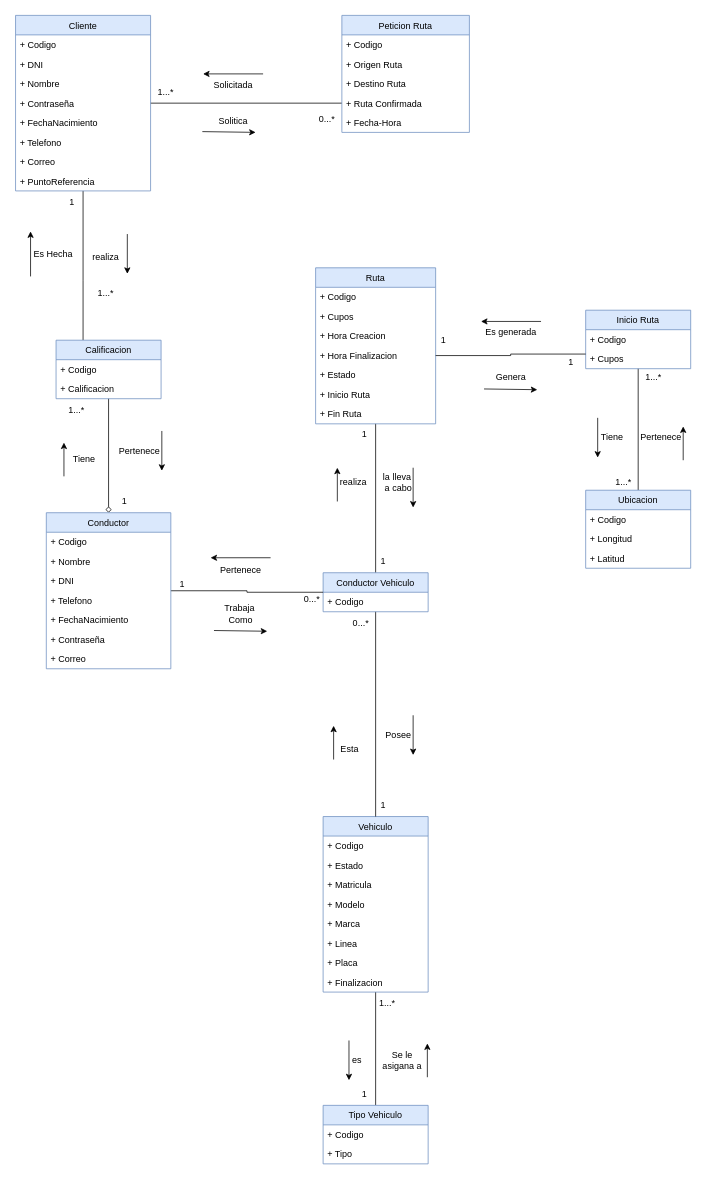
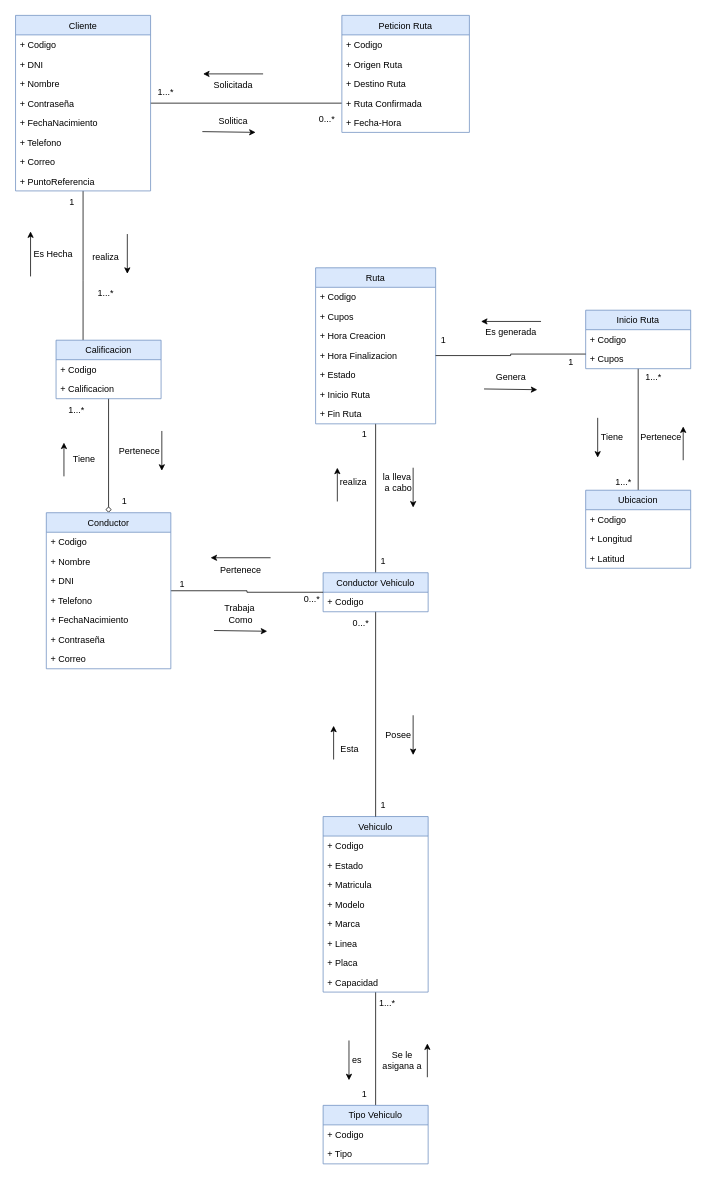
(356, 983) -> (352, 983)
